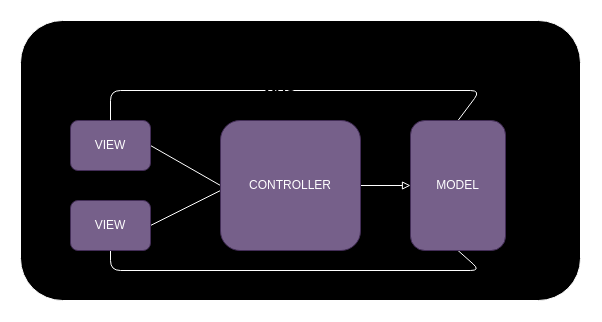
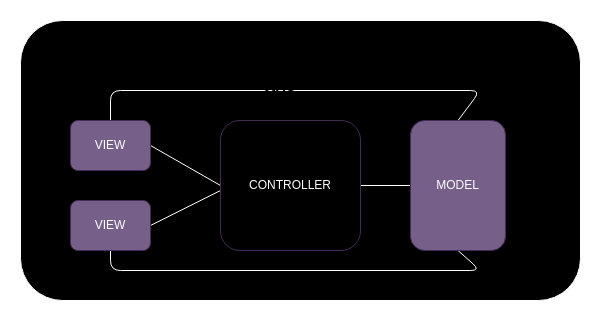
(291, 186) -> (291, 186)
(401, 186) -> (404, 186)
